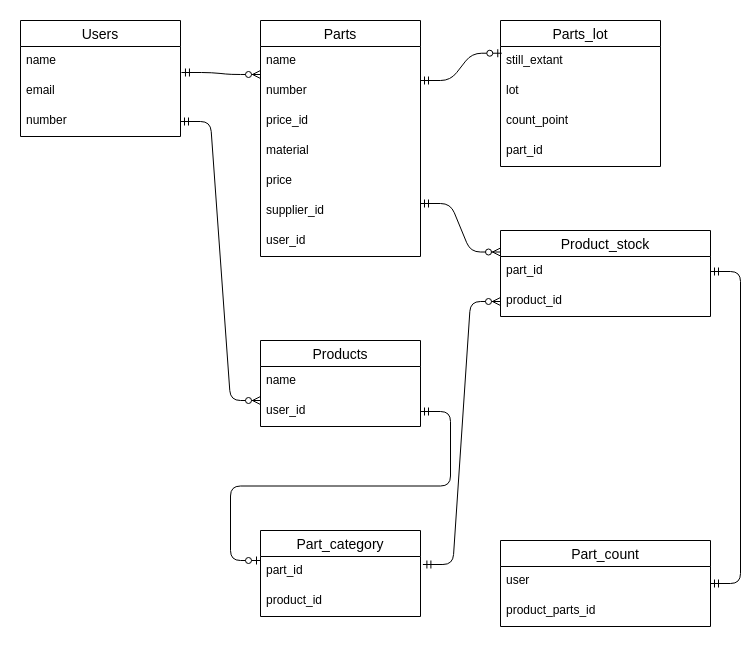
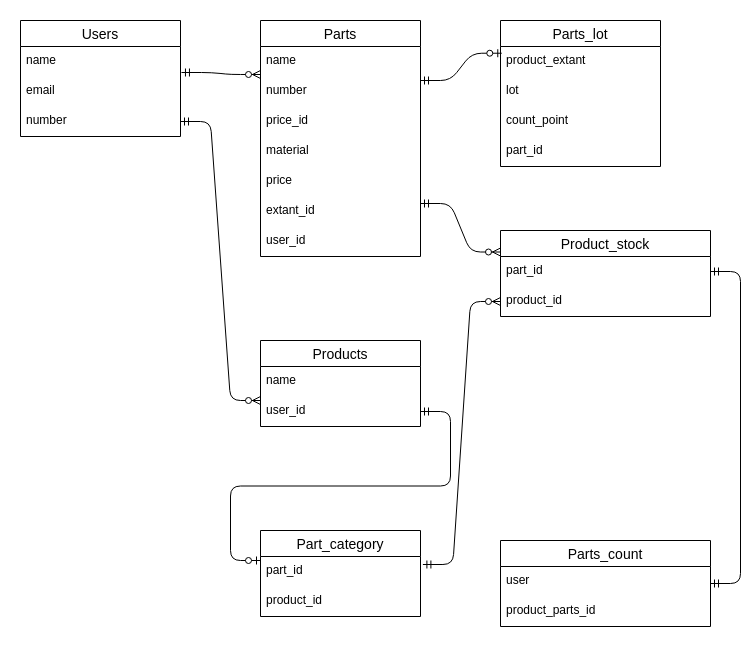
(542, 60) -> (553, 60)
(298, 210) -> (295, 210)
(605, 554) -> (605, 554)
